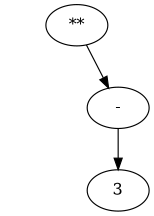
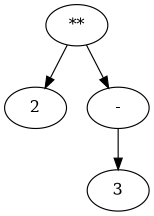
none -> (36, 108)
